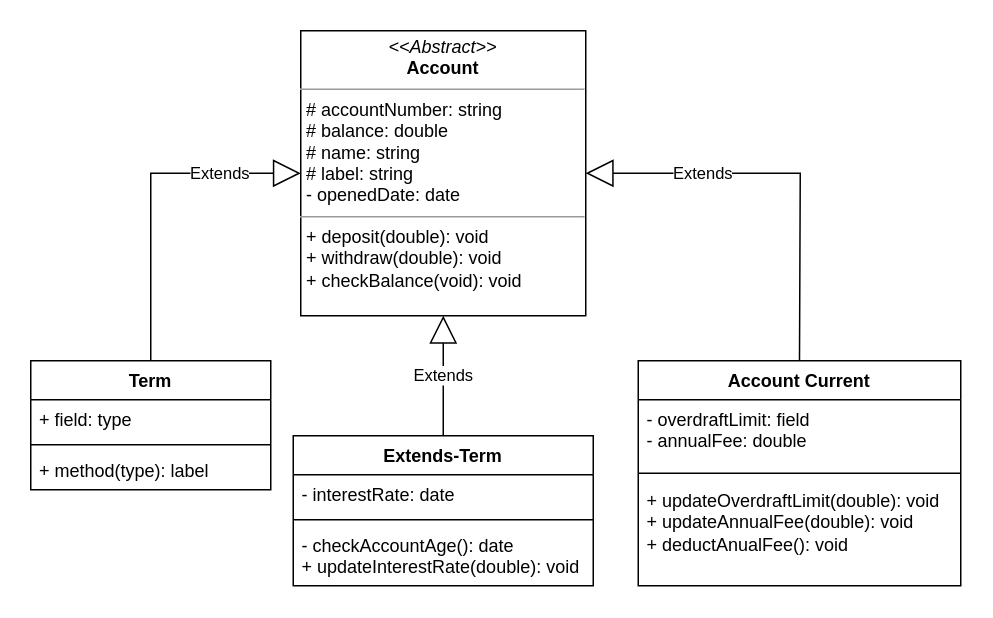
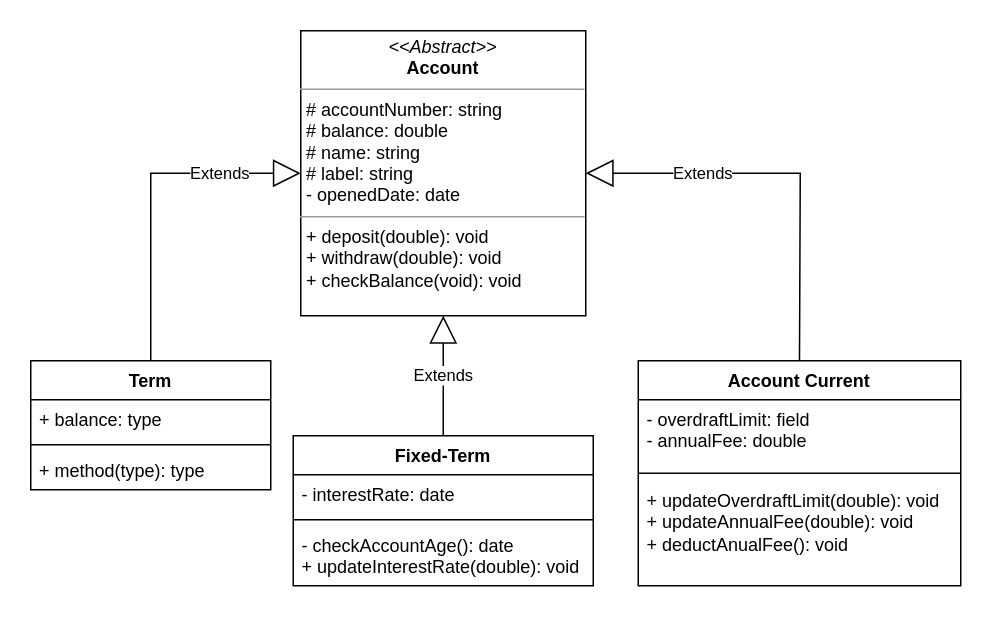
(94, 421) -> (106, 421)
(443, 457) -> (443, 457)
(134, 472) -> (134, 472)
